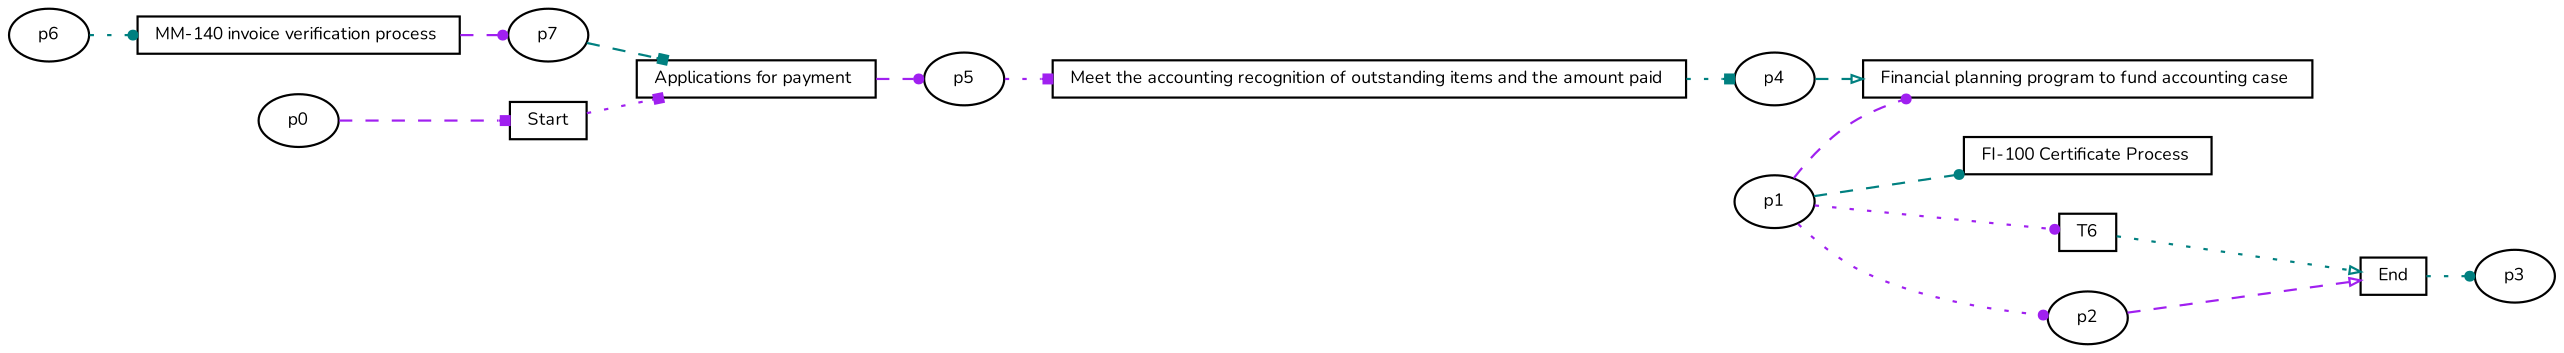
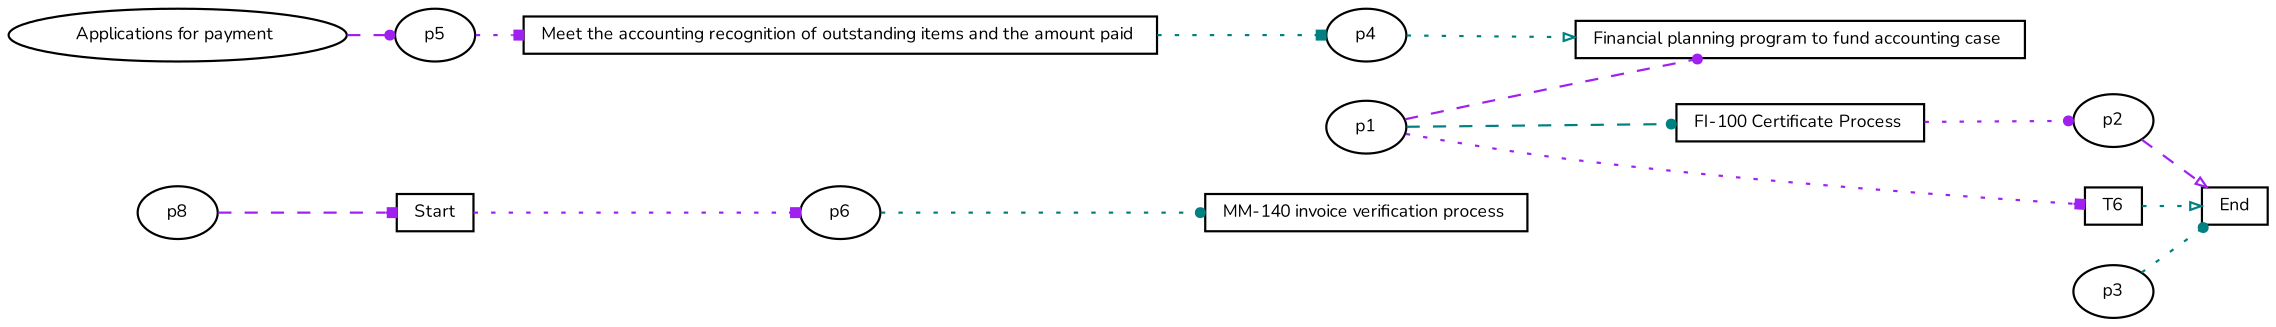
(548, 35) -> none
(756, 79) -> (178, 35)
(1833, 79) -> (1485, 36)
(619, 106) -> (631, 213)
(299, 121) -> (178, 213)
(1932, 217) -> (1739, 177)
(2446, 276) -> (2170, 252)
(1910, 290) -> (1994, 121)
